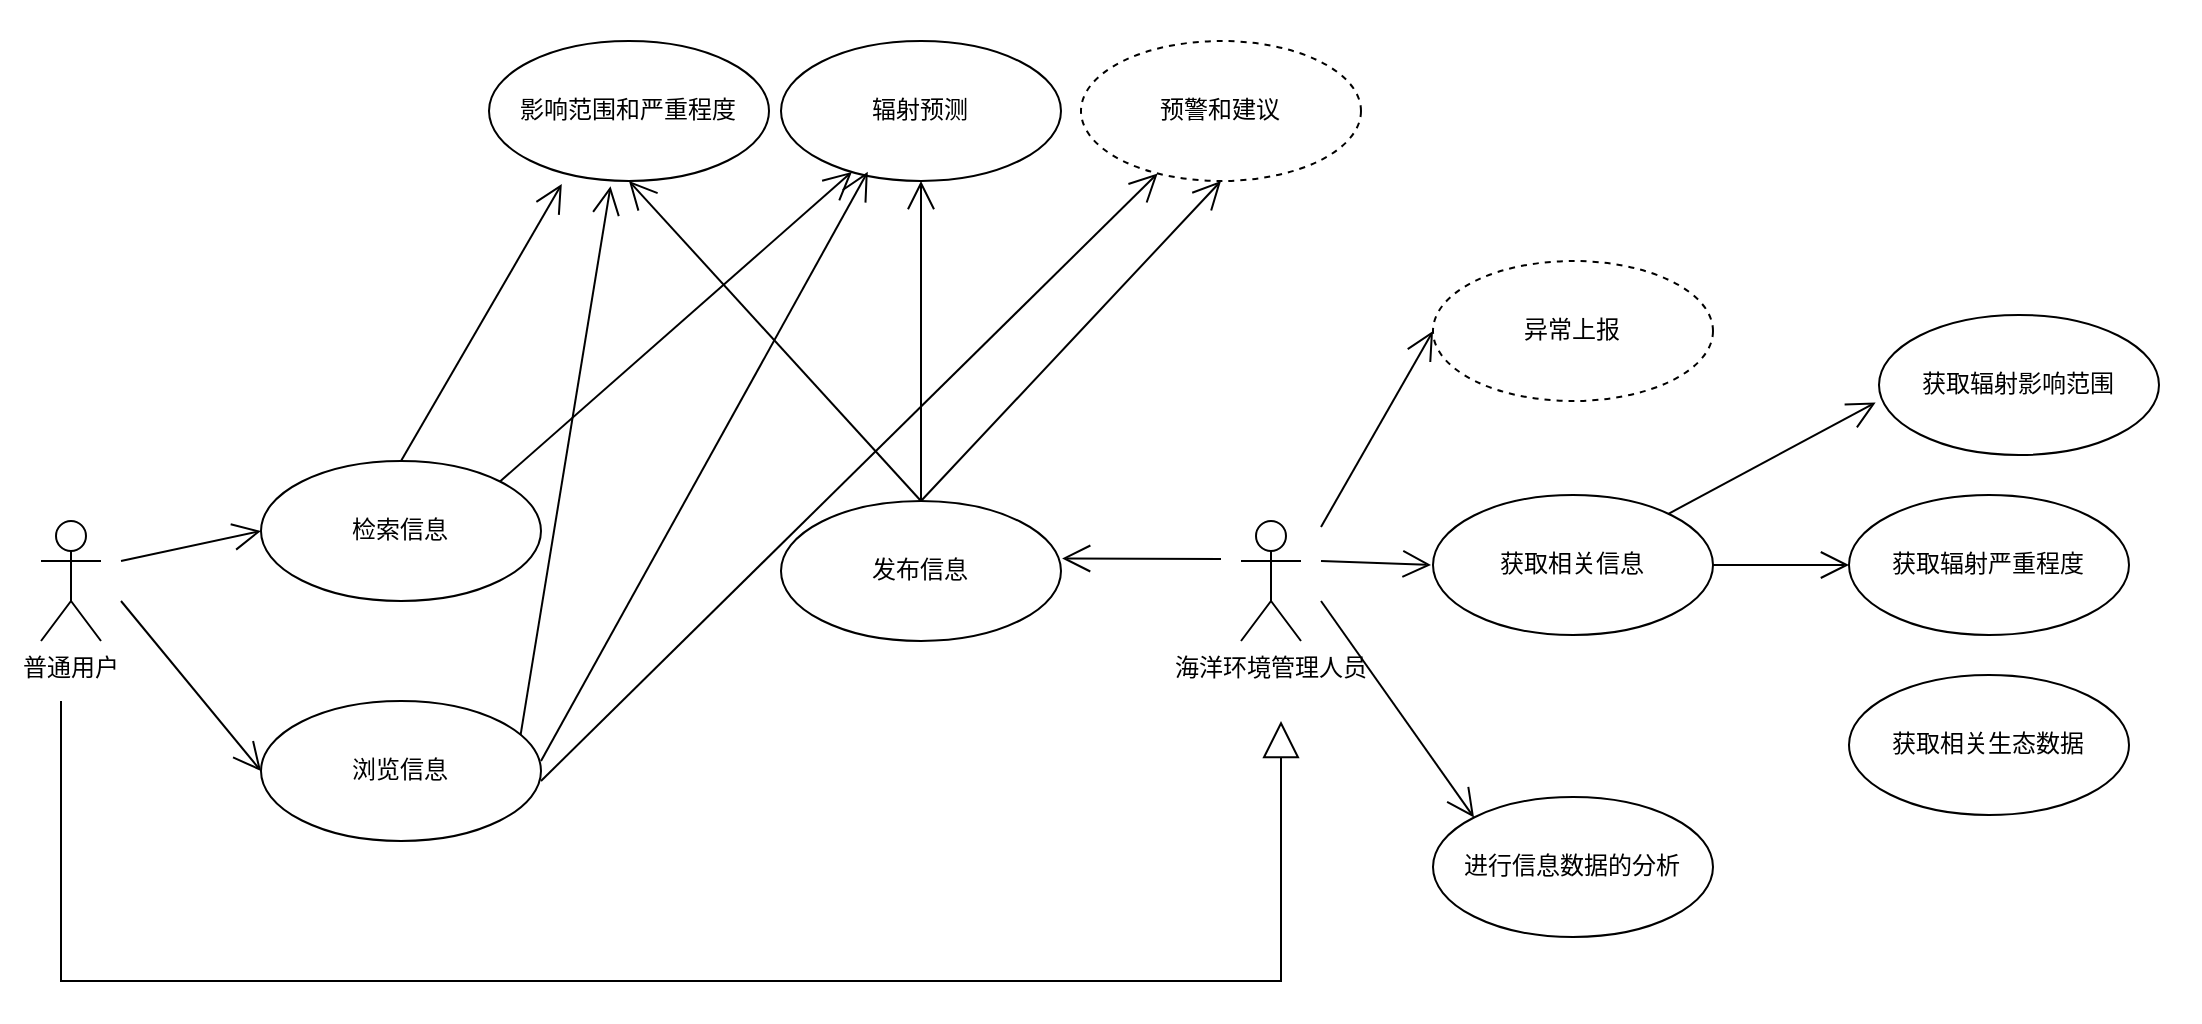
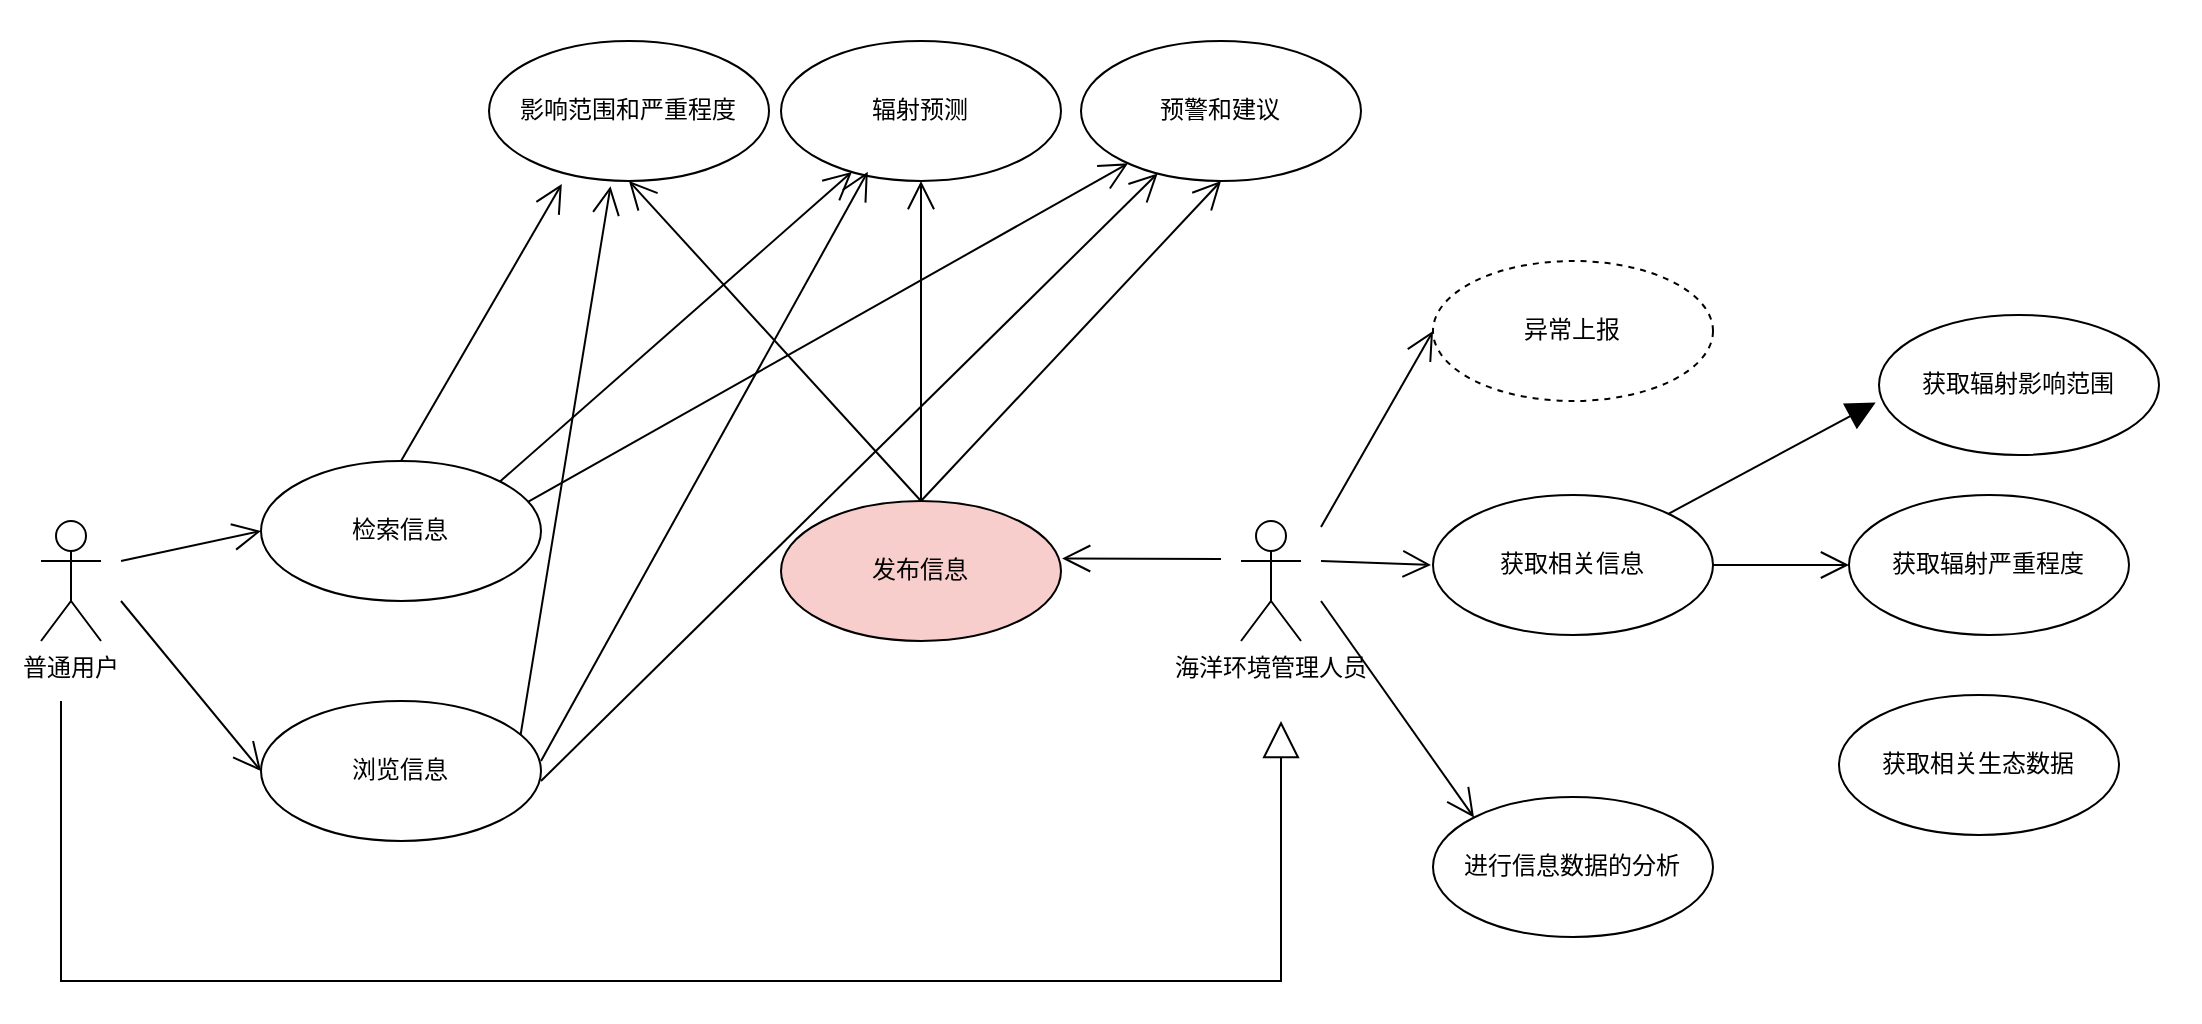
(1221, 111) -> (1221, 111)
none -> (1024, 222)
(1859, 411) -> (1850, 416)
(921, 571) -> (921, 571)
(1989, 745) -> (1979, 765)
